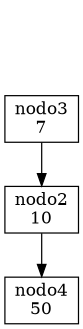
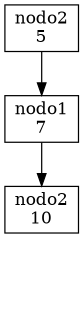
none -> (42, 28)
(42, 119) -> (42, 119)
(42, 300) -> none
